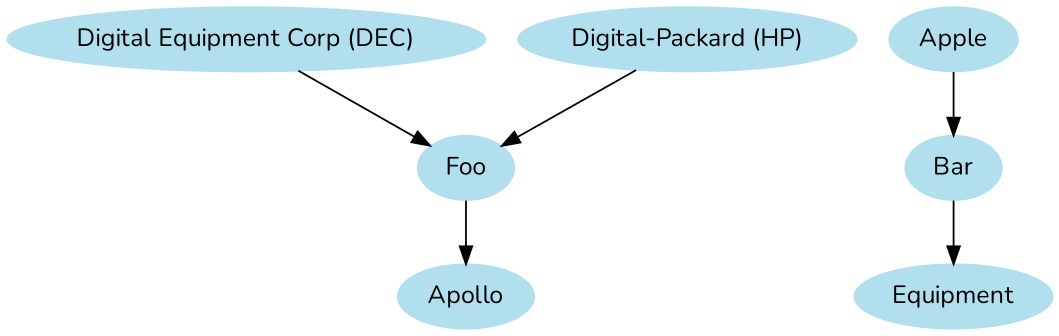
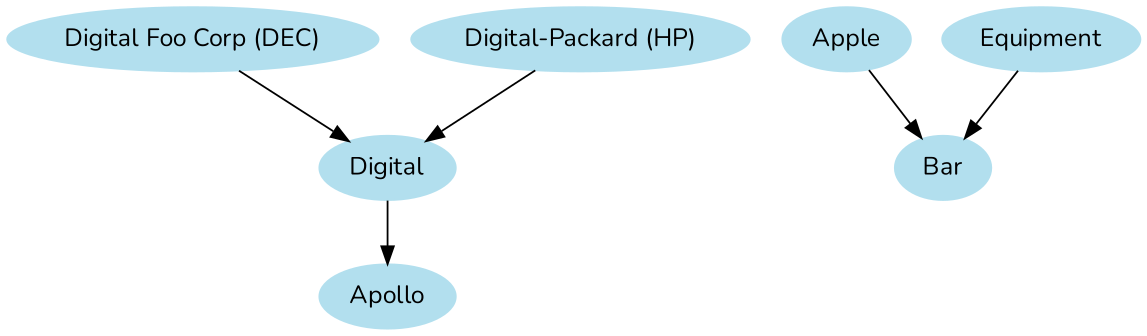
(246, 39) -> (193, 39)
(466, 168) -> (388, 168)
(954, 223) -> (997, 97)
